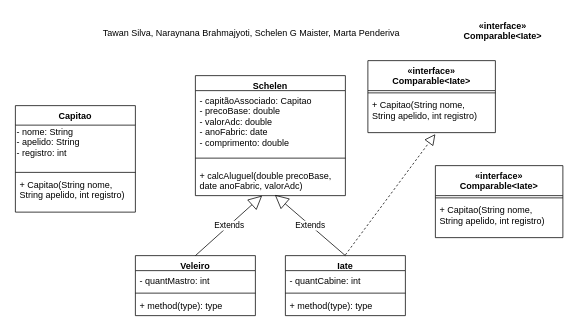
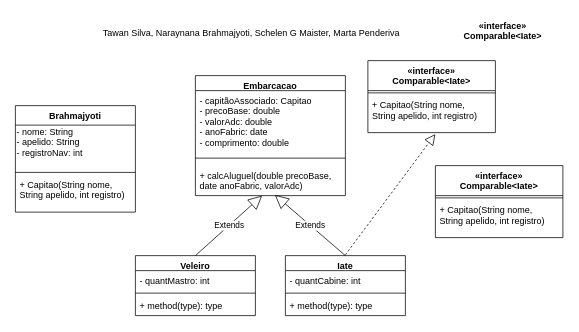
(270, 86) -> (270, 86)
(75, 116) -> (75, 116)
(53, 147) -> (56, 147)
